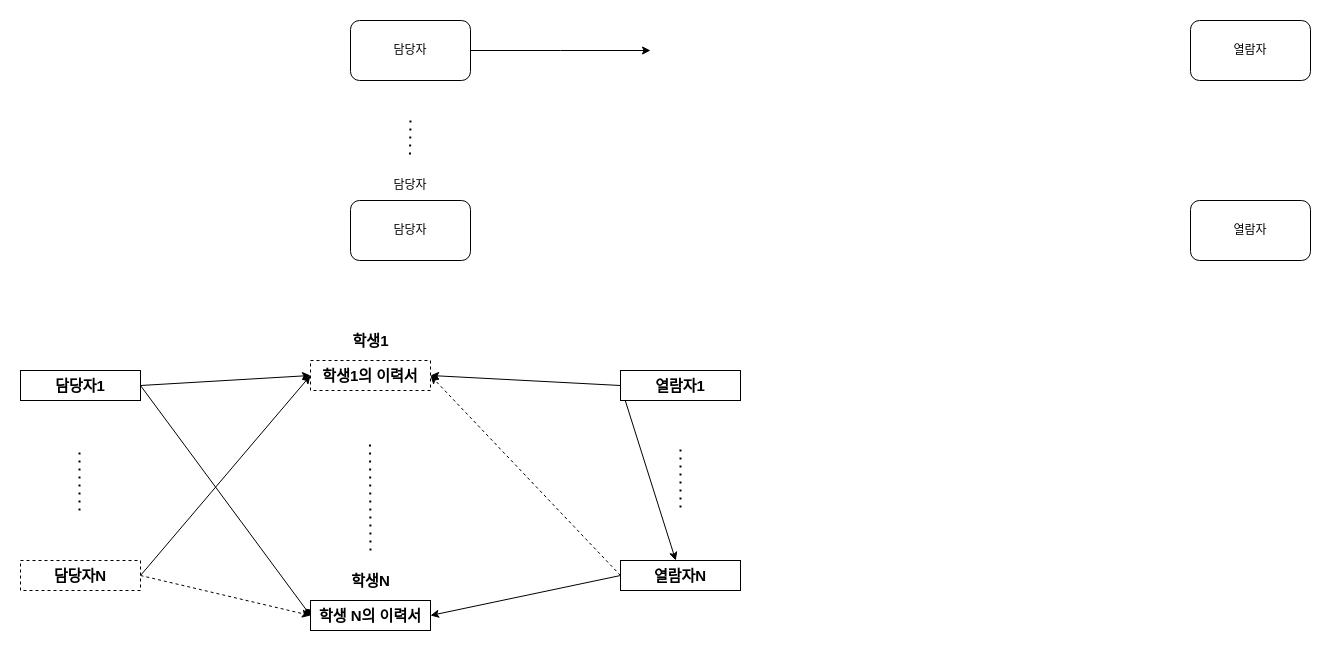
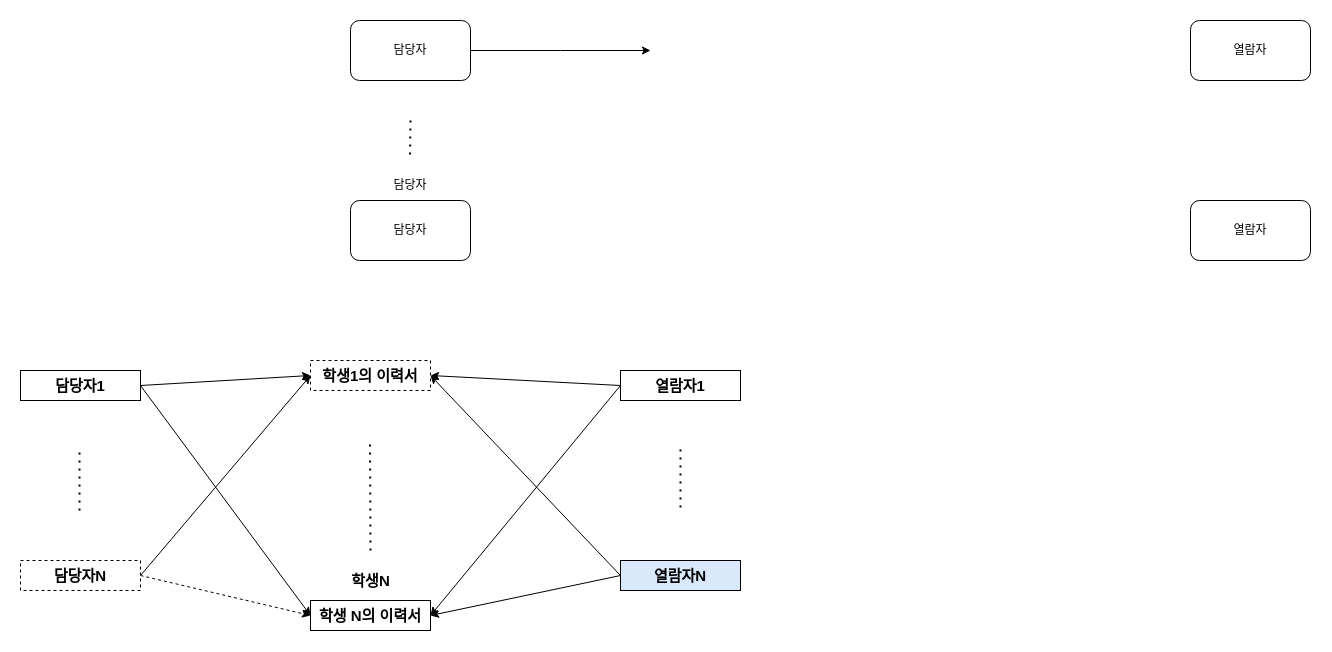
(371, 341) -> none
(649, 476) -> (527, 498)
(527, 477) -> (527, 477)
(681, 576) -> (681, 576)
(305, 608) -> (306, 609)
